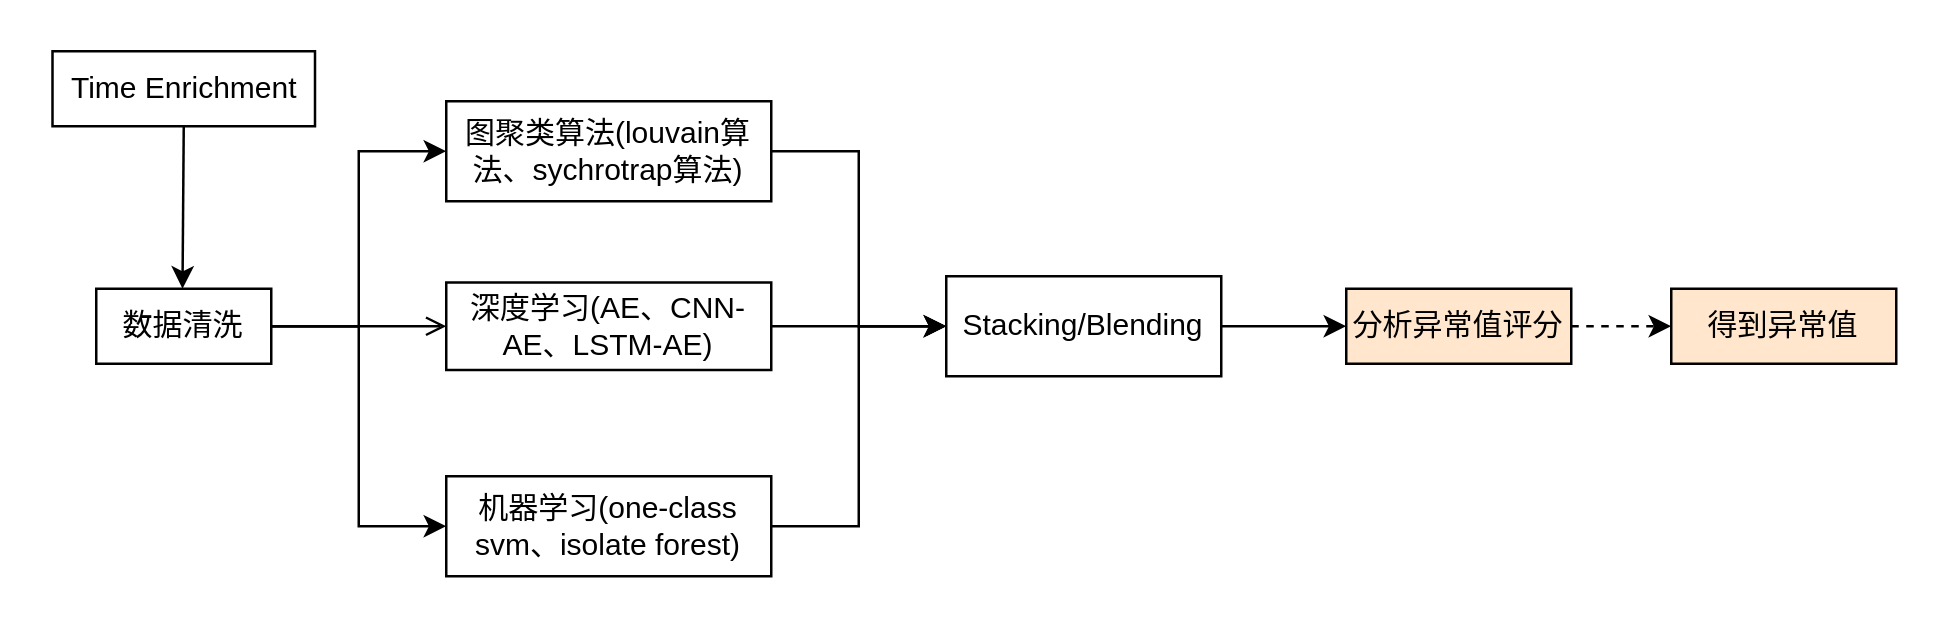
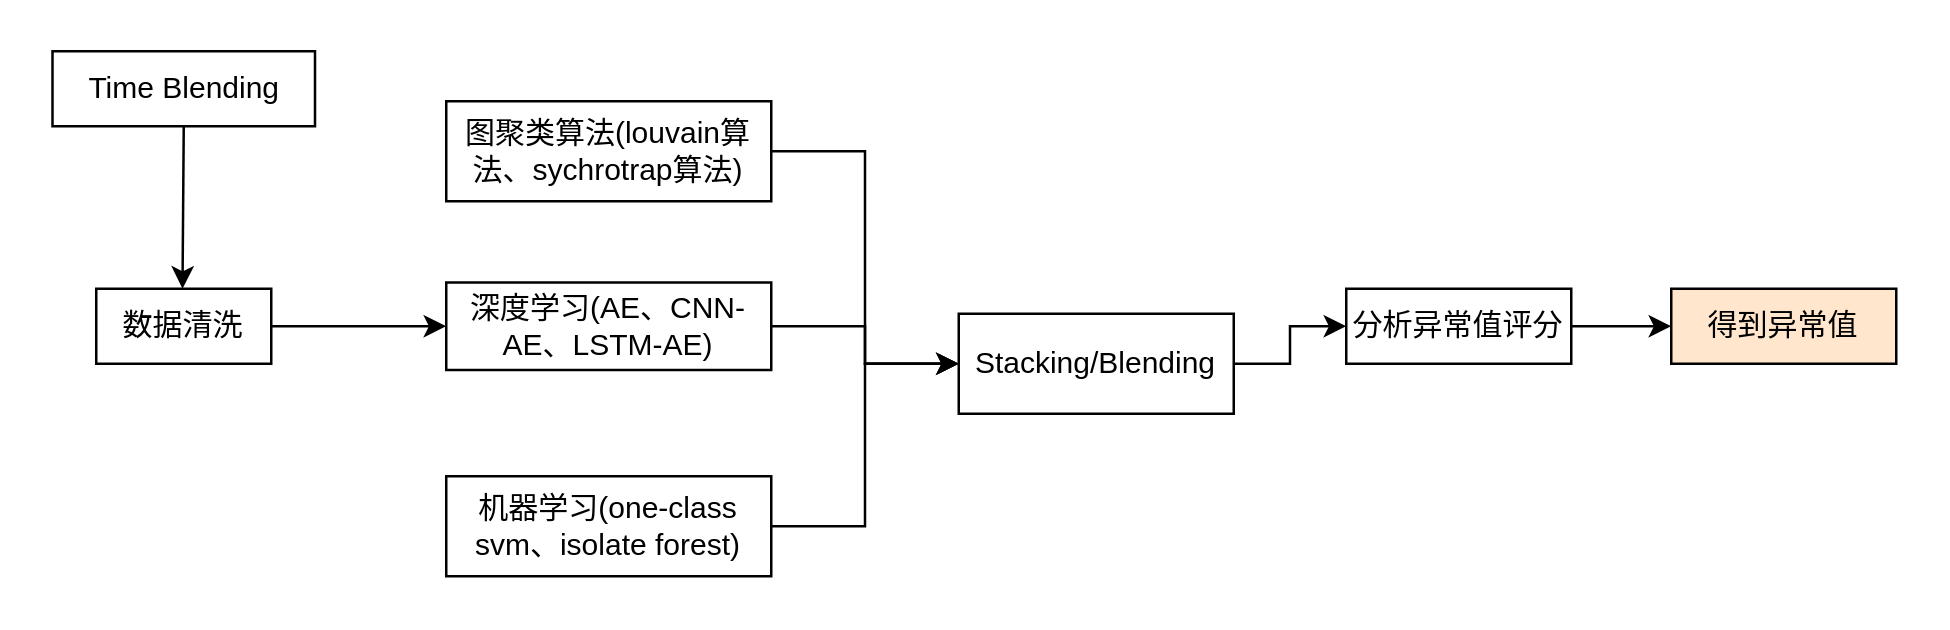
(185, 89) -> (185, 89)
(359, 201) -> none
(432, 326) -> (428, 326)
(1084, 326) -> (1096, 364)
(1459, 326) -> (1459, 326)
(1612, 326) -> (1612, 326)
(359, 464) -> none
